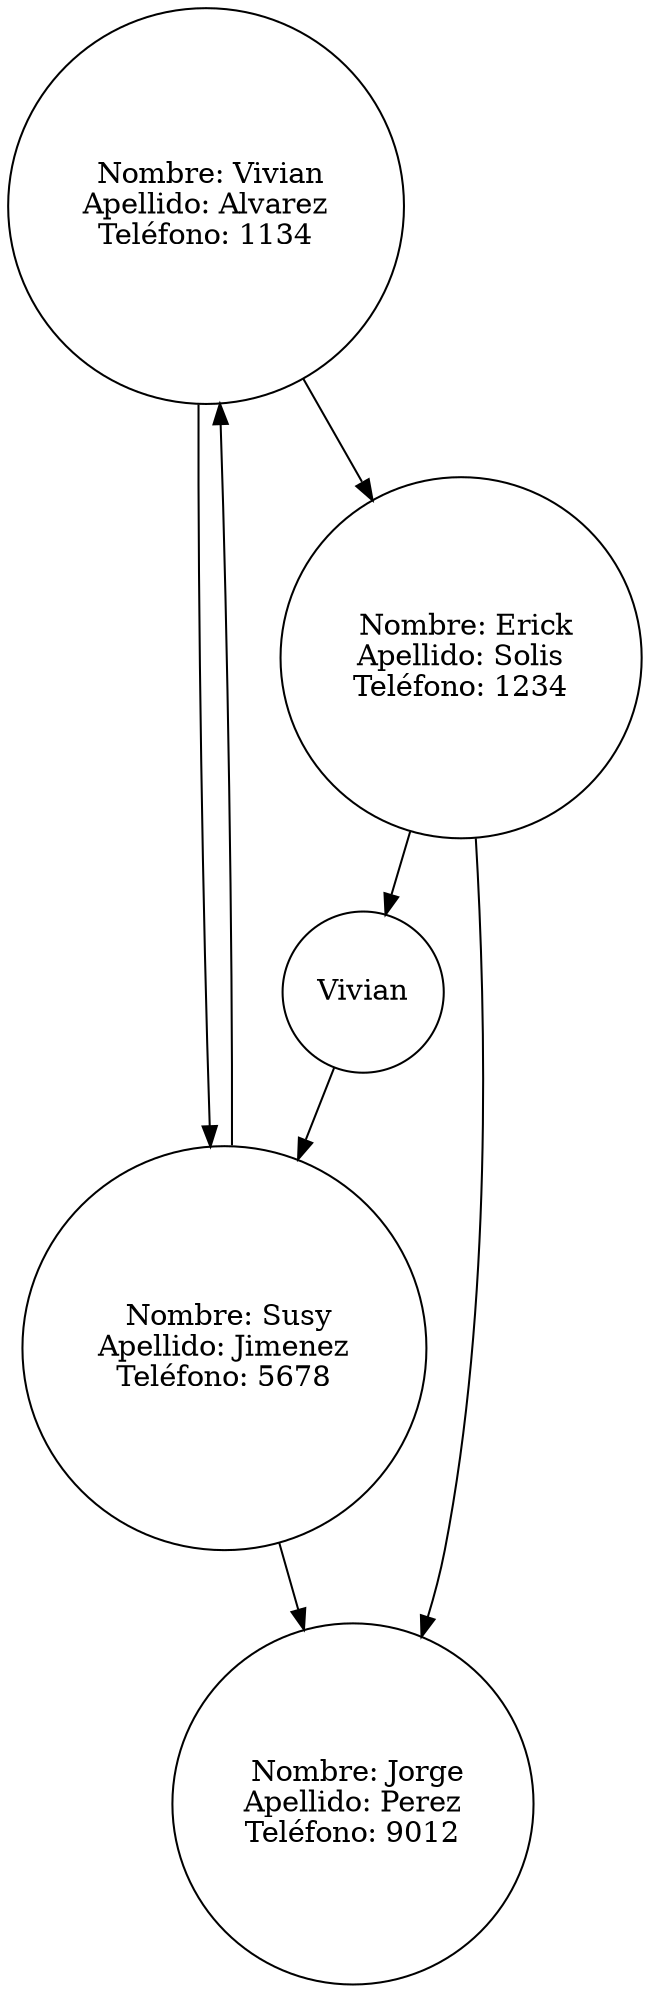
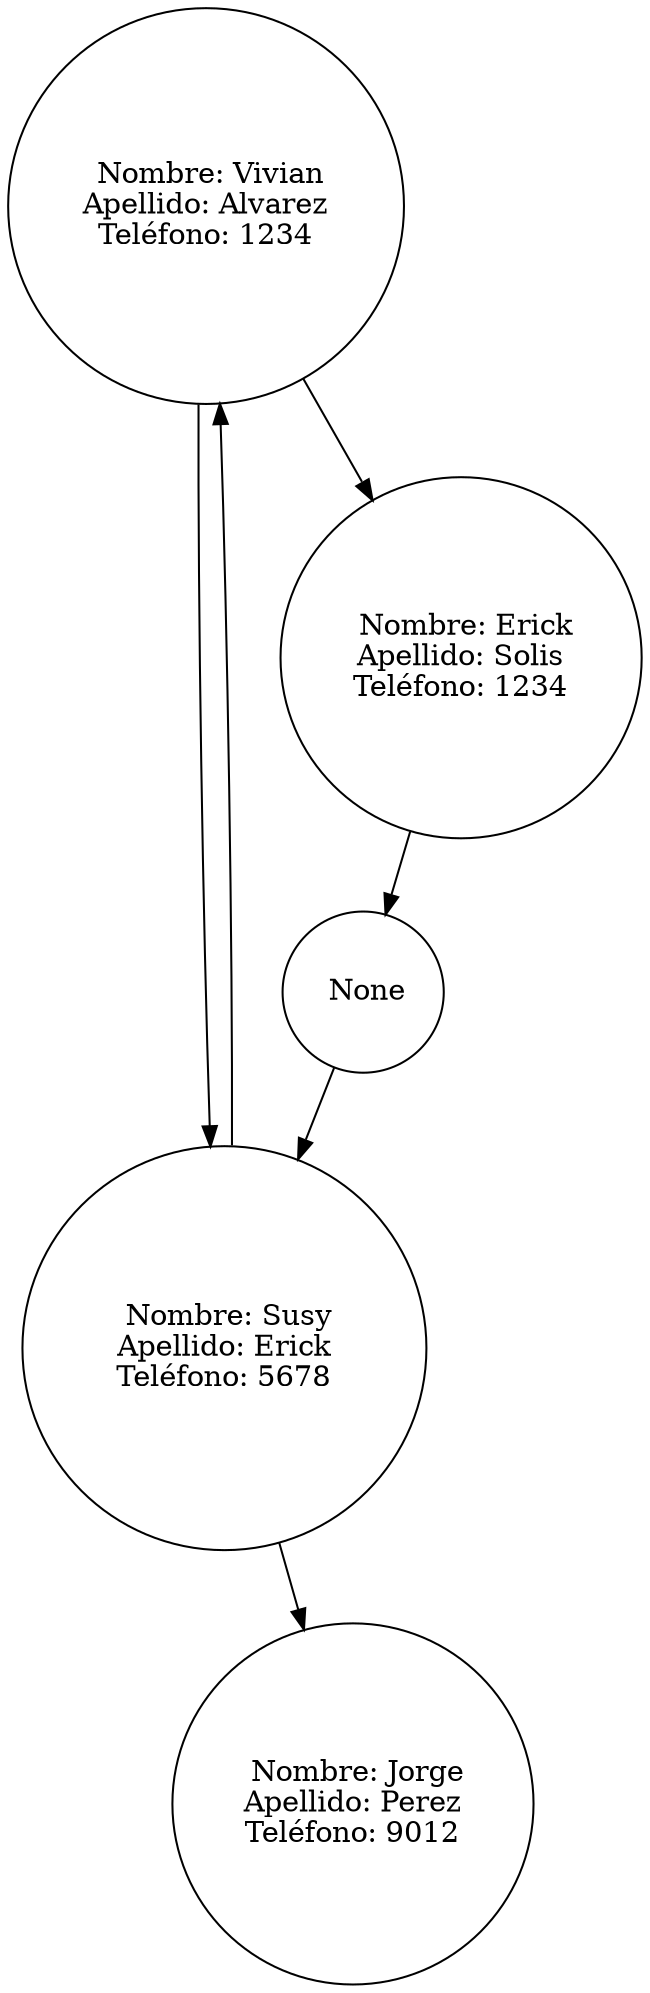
(206, 206) -> (206, 206)
(363, 992) -> (363, 992)
(480, 1230) -> none
(224, 1348) -> (224, 1348)
